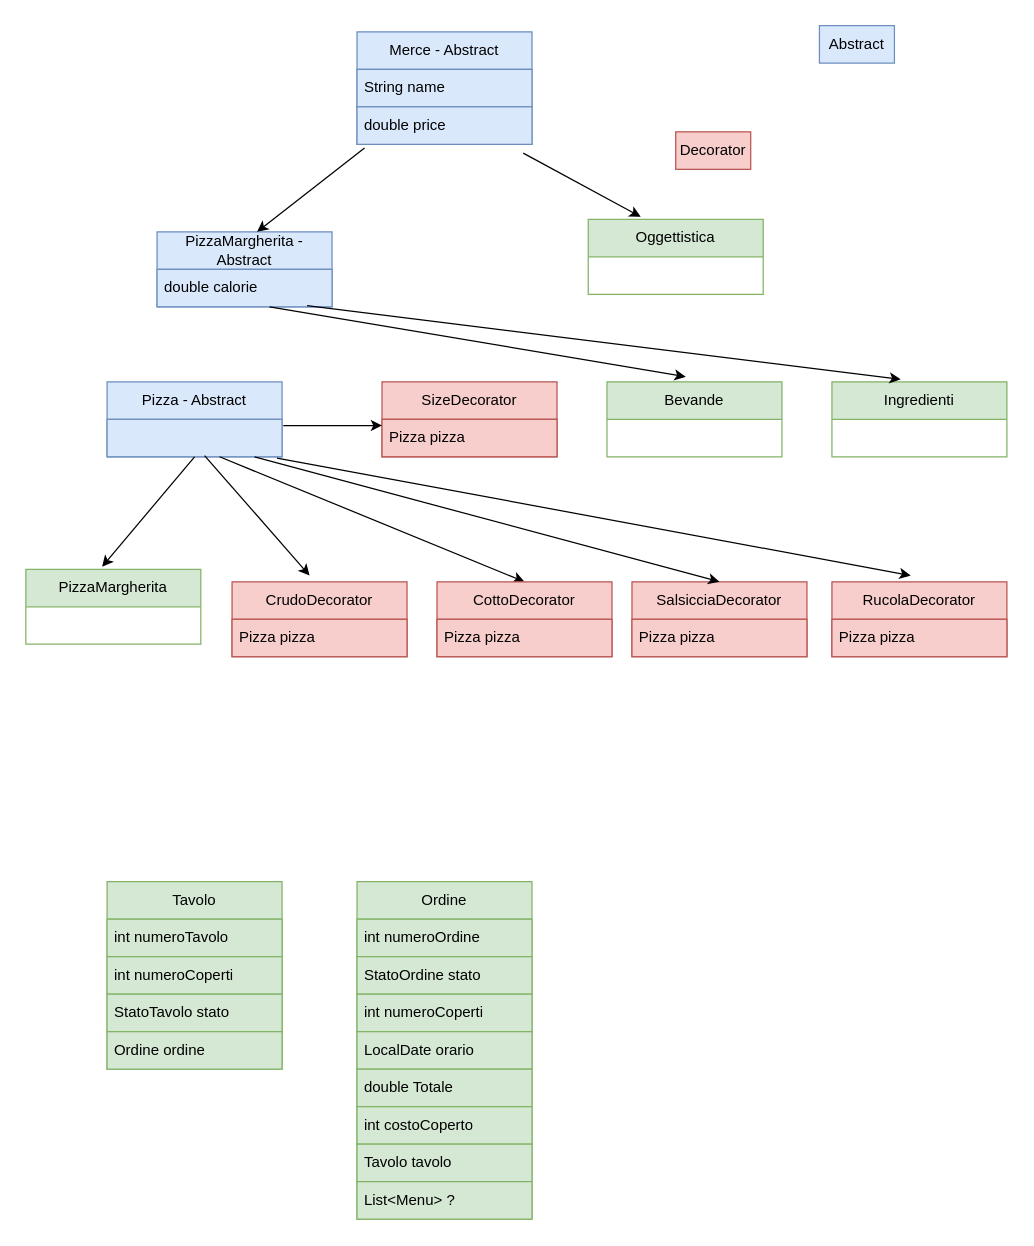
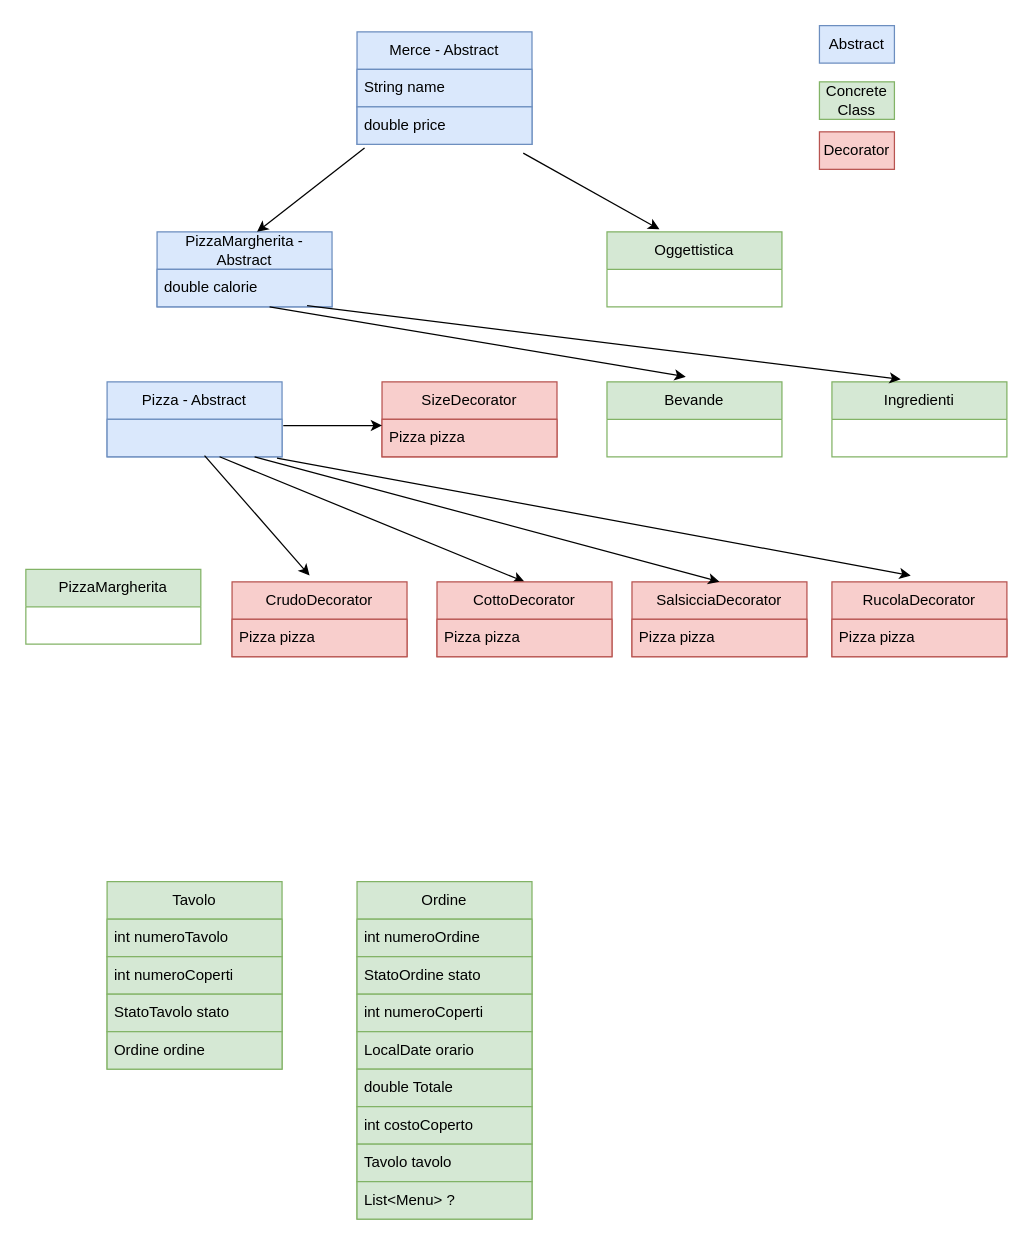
none -> (857, 101)
(713, 151) -> (857, 151)
(676, 257) -> (694, 269)
(150, 510) -> none
